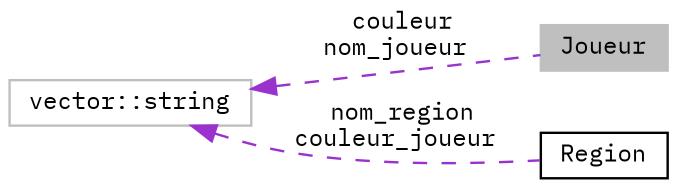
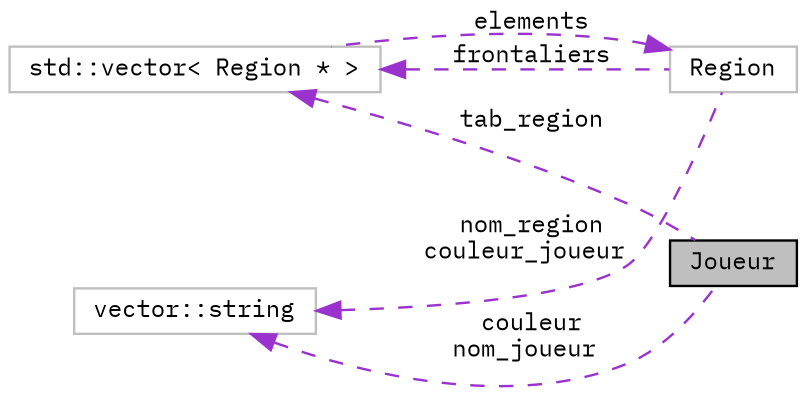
(604, 48) -> (733, 263)
none -> (195, 69)
(604, 156) -> (733, 69)
